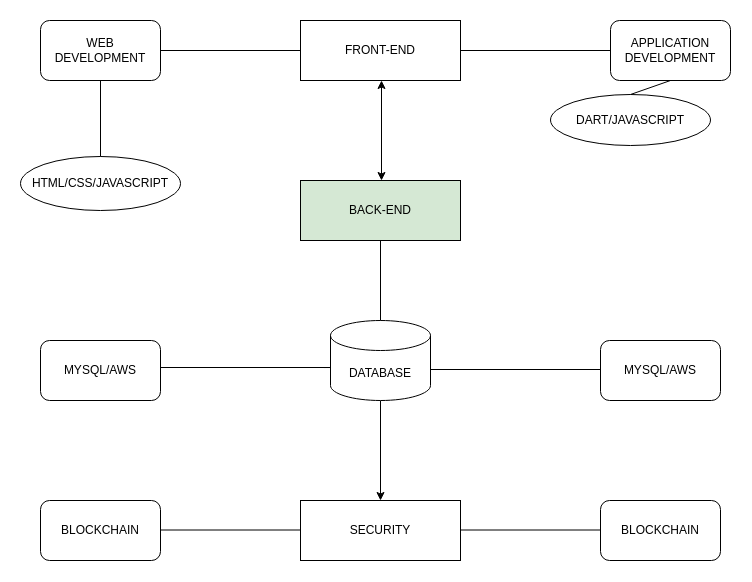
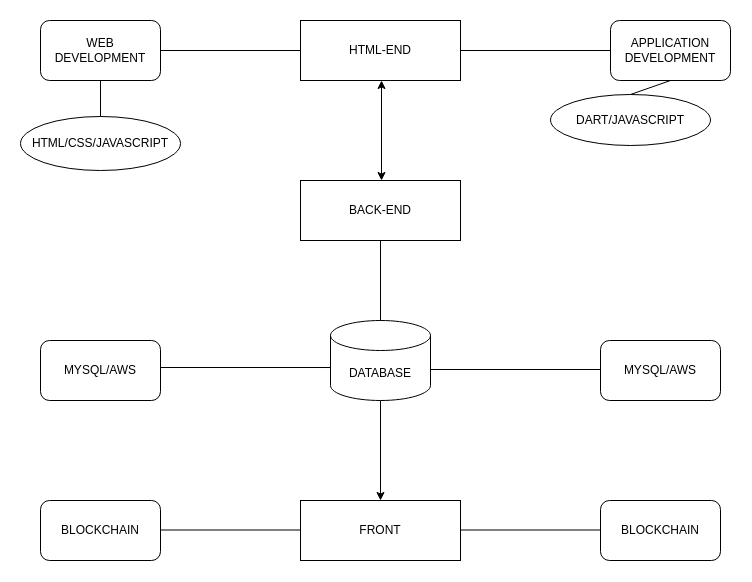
(381, 51) -> (381, 51)
(101, 184) -> (101, 144)
(381, 211) -> (381, 211)
(381, 531) -> (381, 531)
